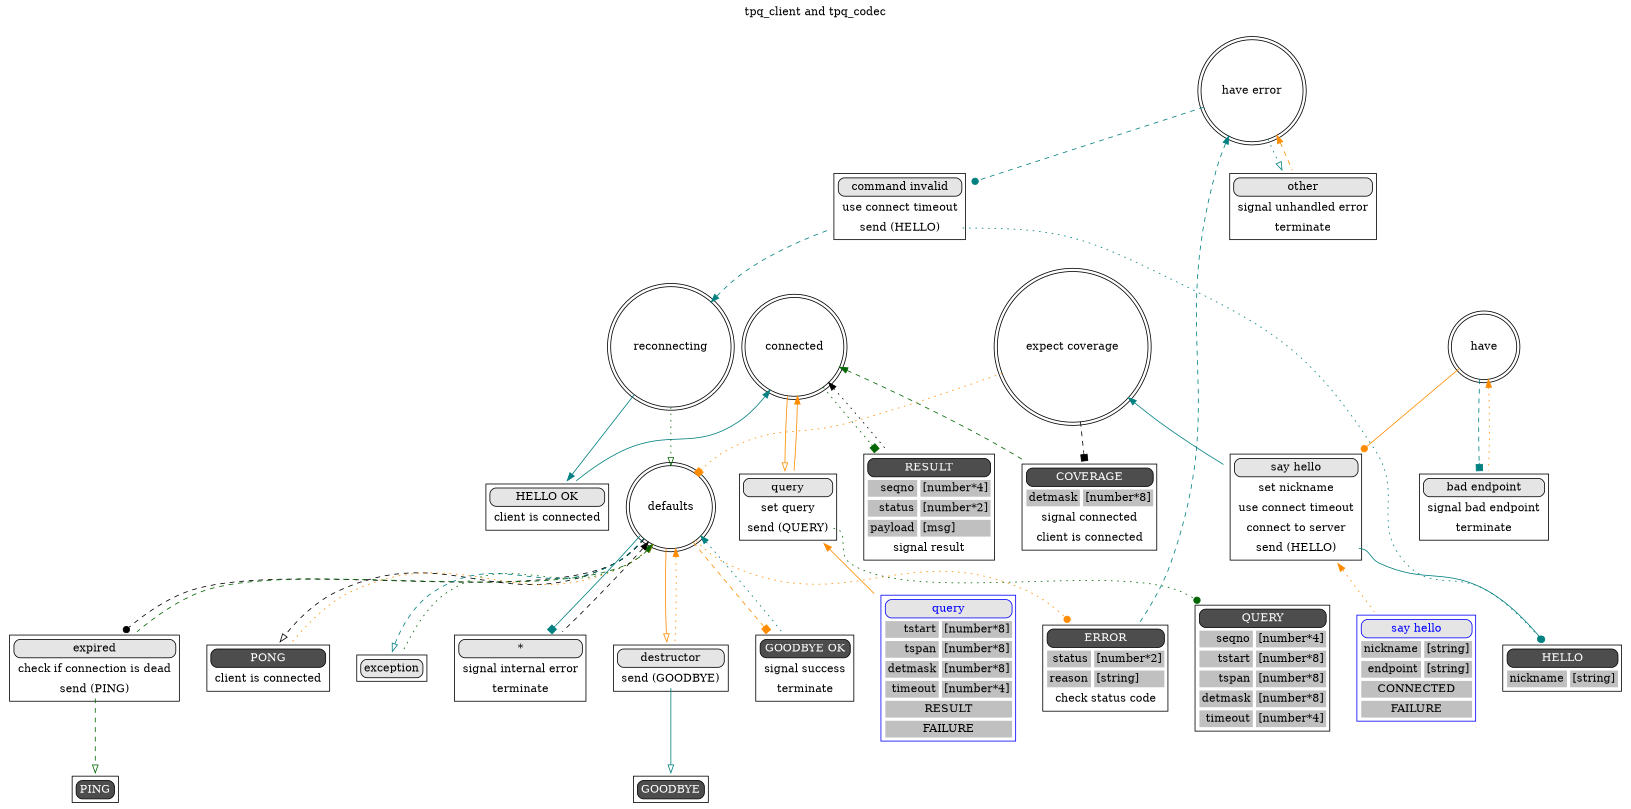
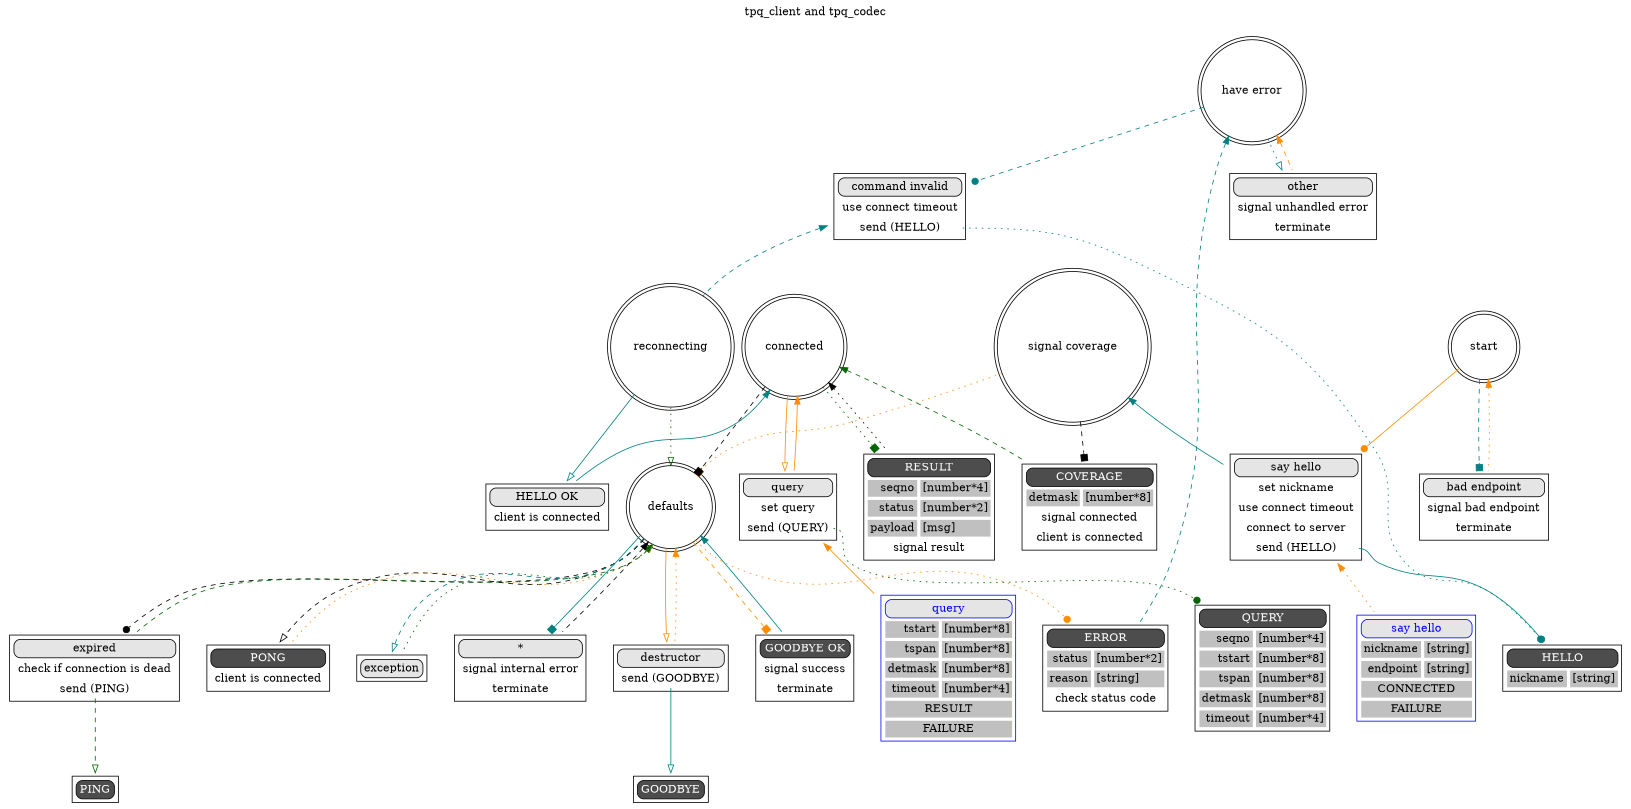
(768, 257) -> (757, 255)
(1073, 347) -> (1073, 347)
(1484, 347) -> (1484, 347)
none -> (729, 434)
(603, 435) -> (603, 435)
(744, 587) -> (744, 587)
